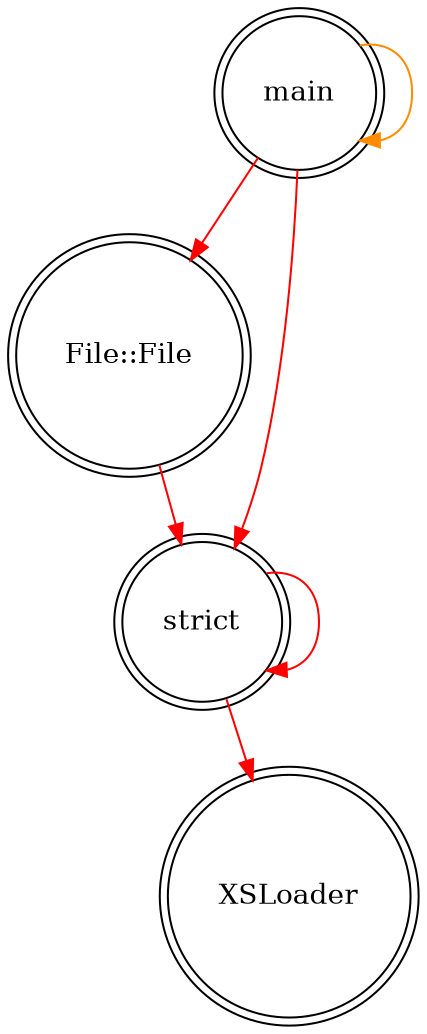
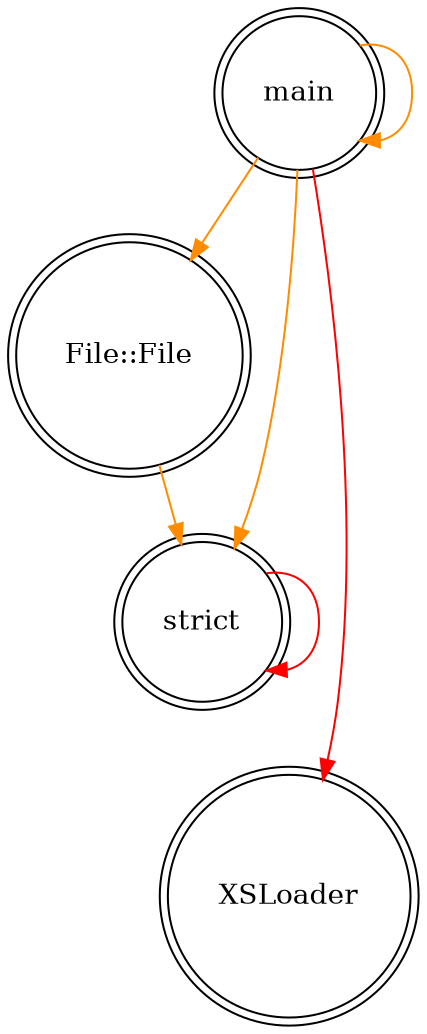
(230, 200) -> (230, 200)
(282, 351) -> (282, 351)
(168, 495) -> (168, 495)
(236, 730) -> (344, 464)
